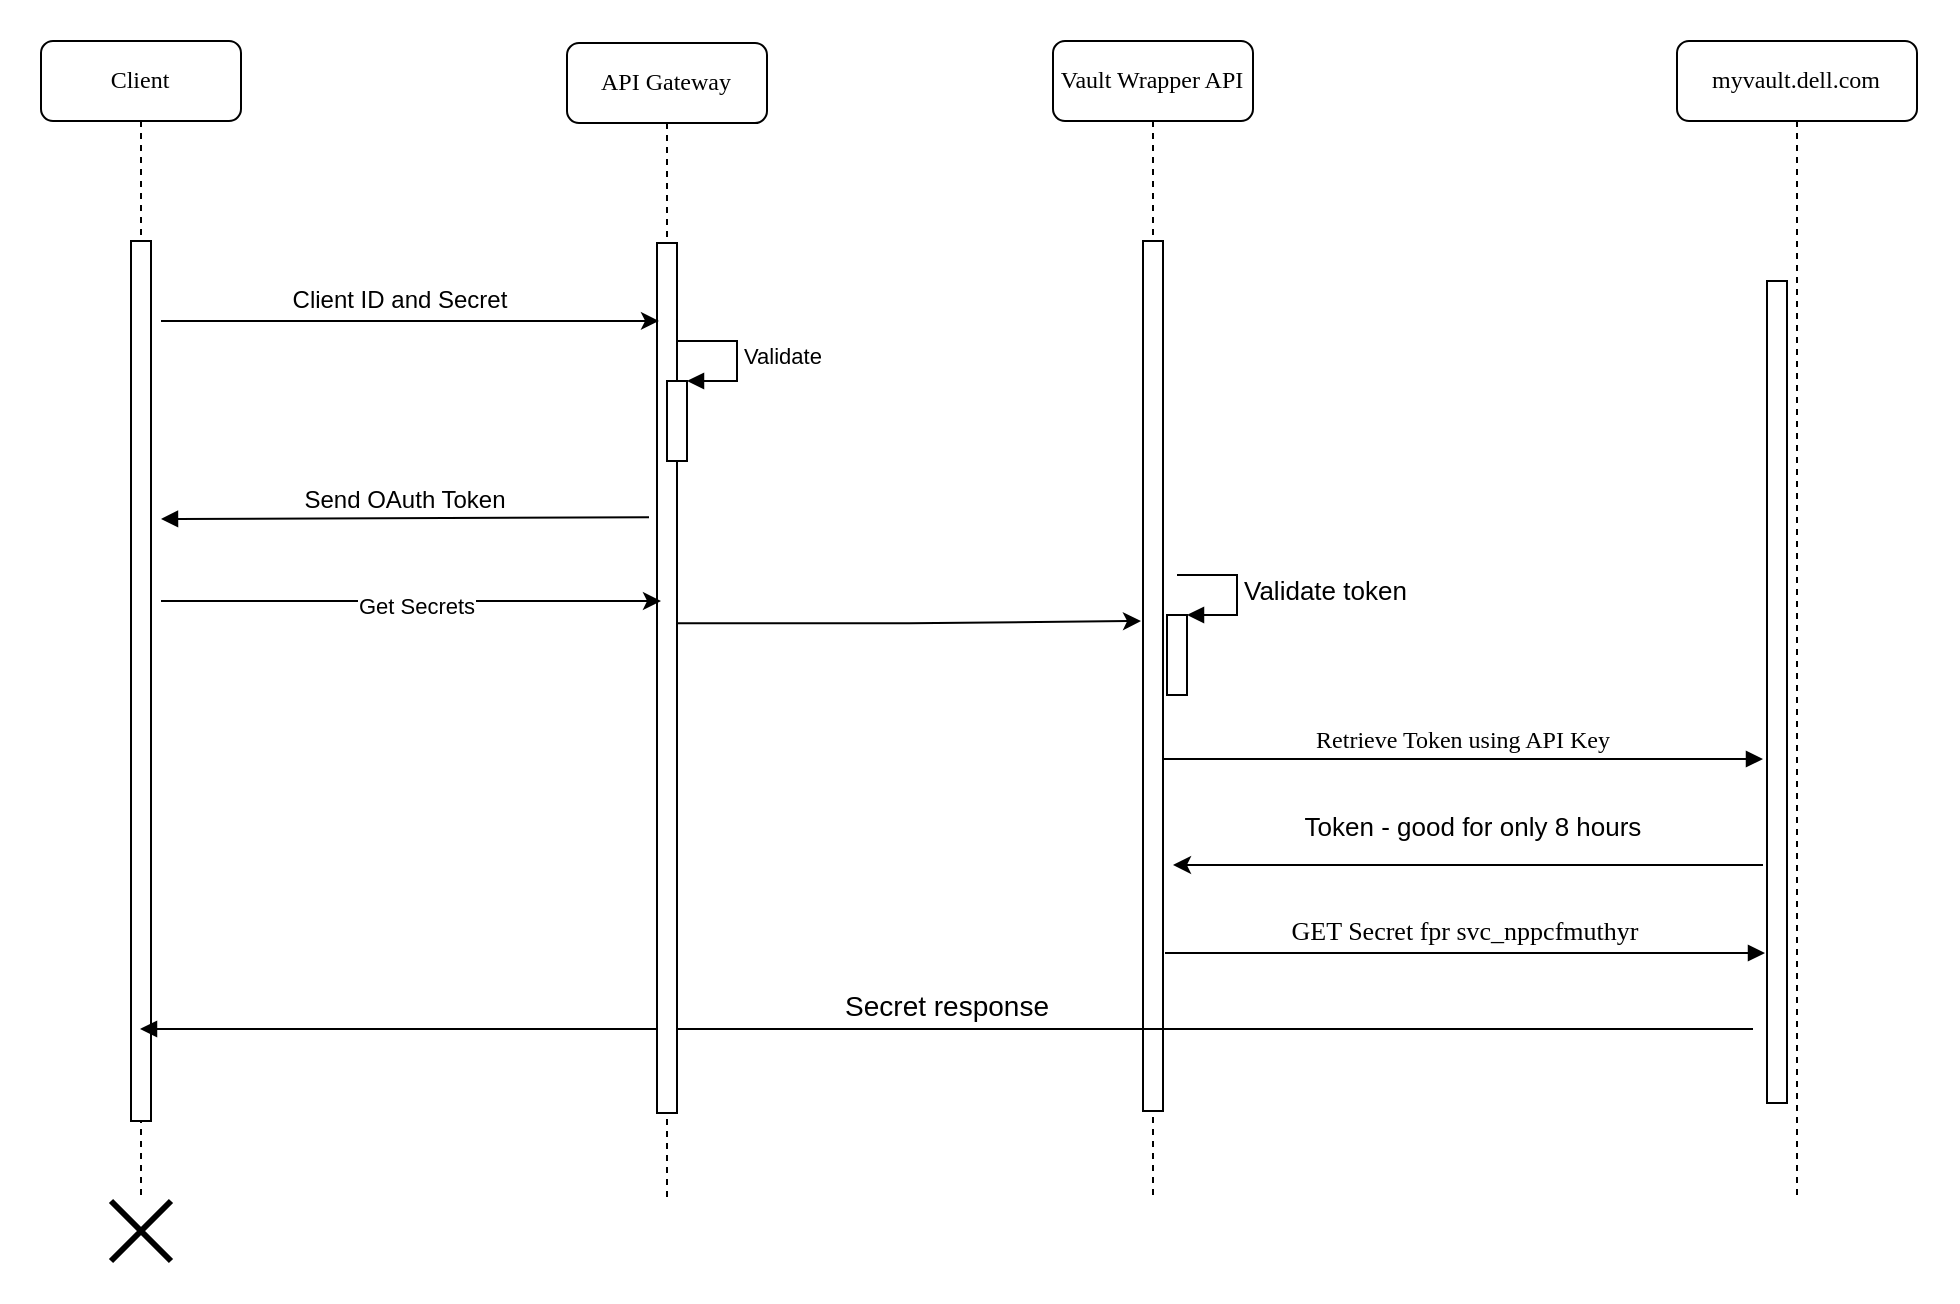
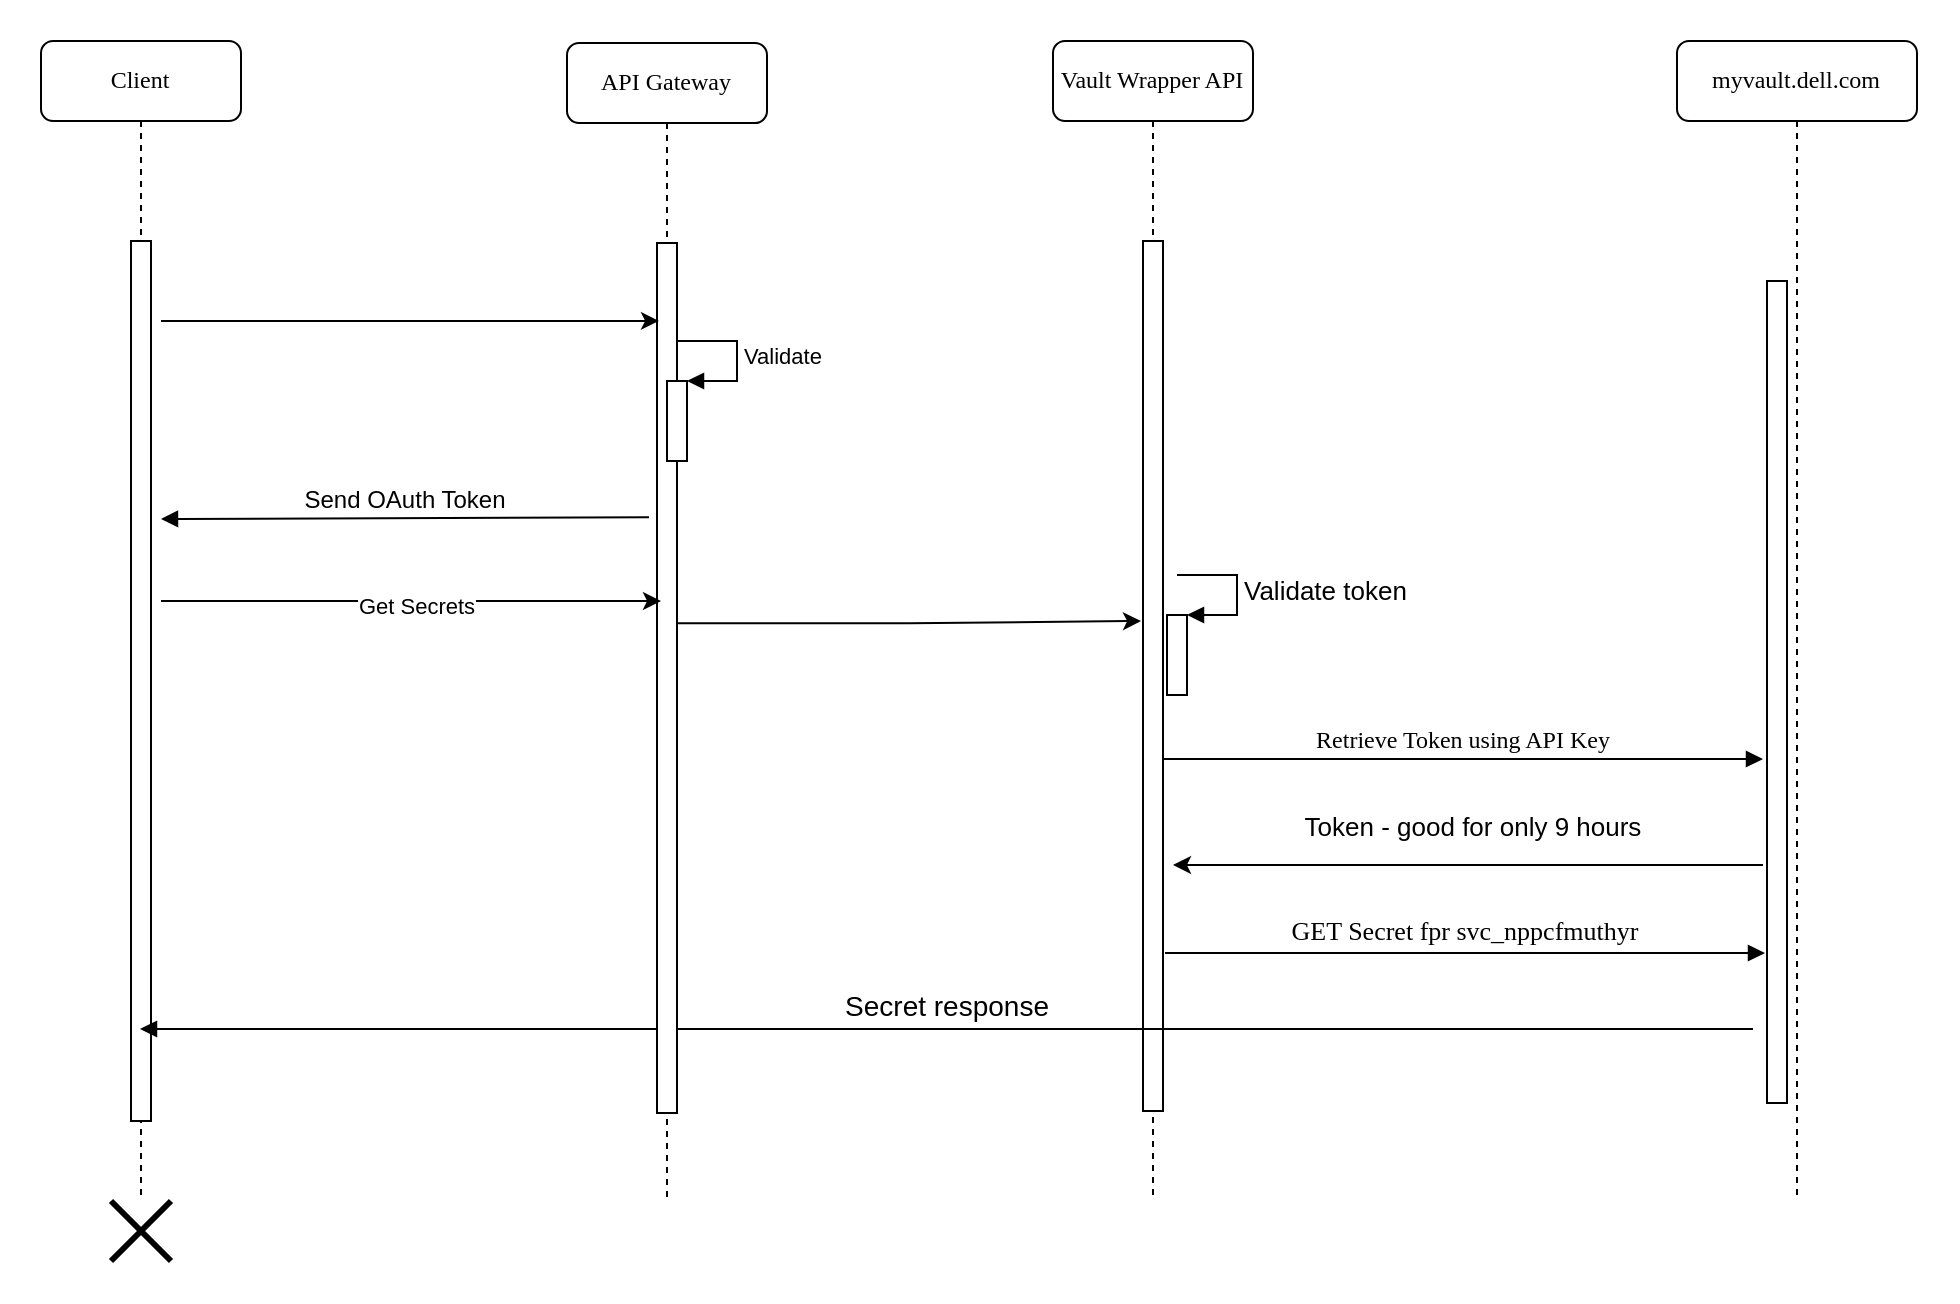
(401, 301) -> none
(1474, 827) -> (1474, 827)
